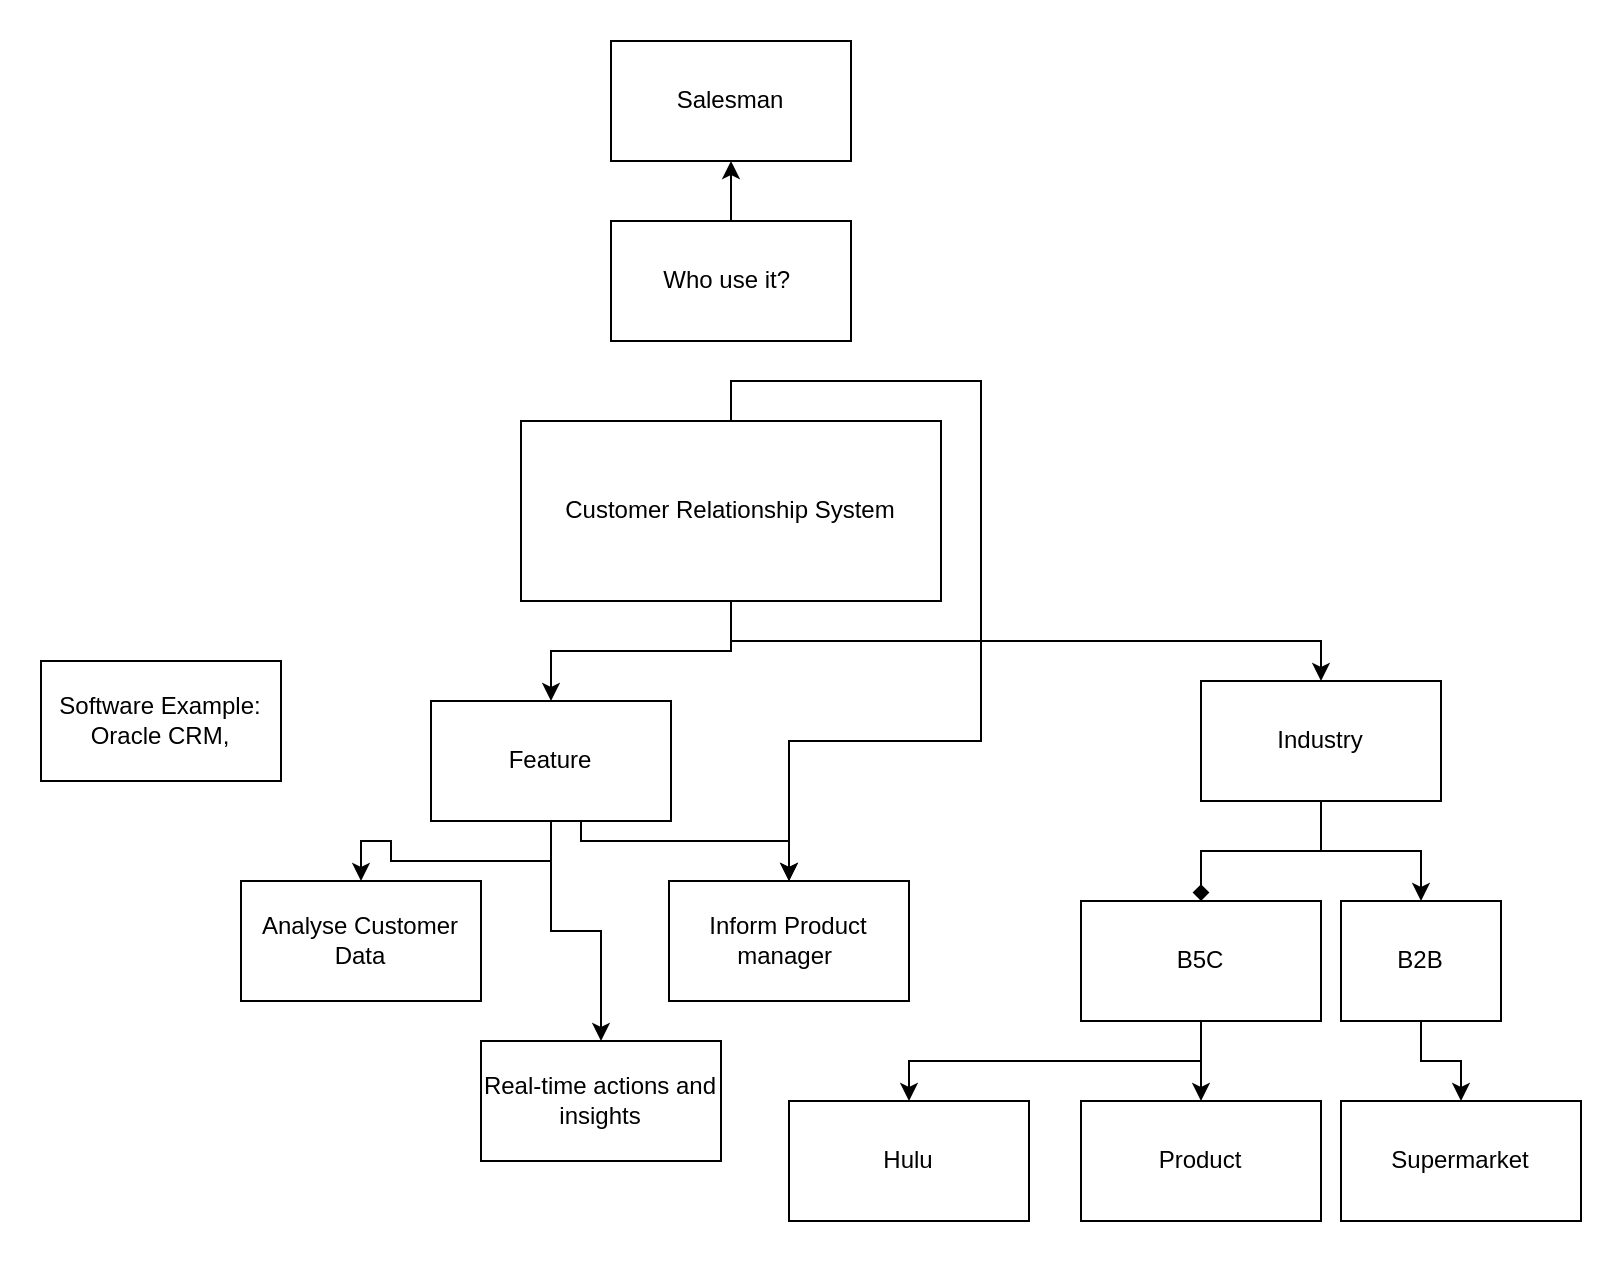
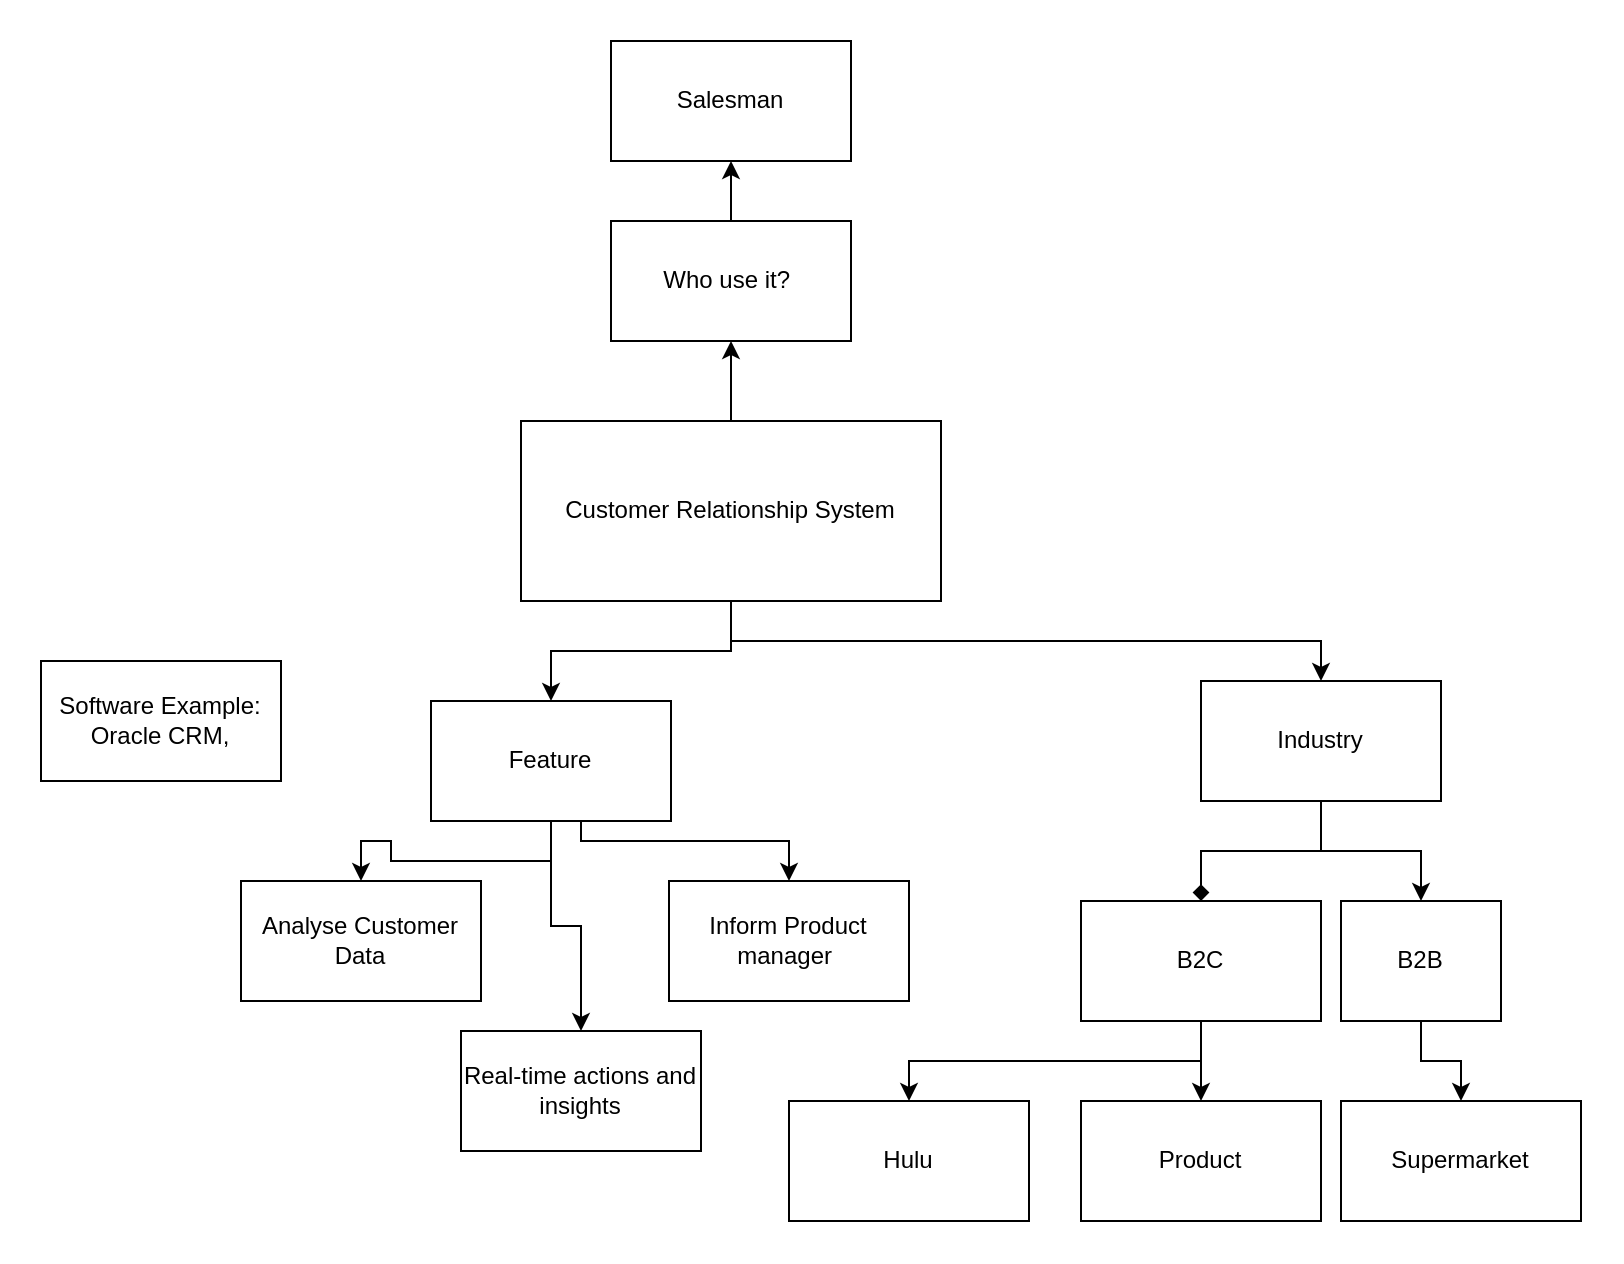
(981, 579) -> (731, 369)
(1201, 961) -> (1201, 961)
(601, 1101) -> (581, 1091)
